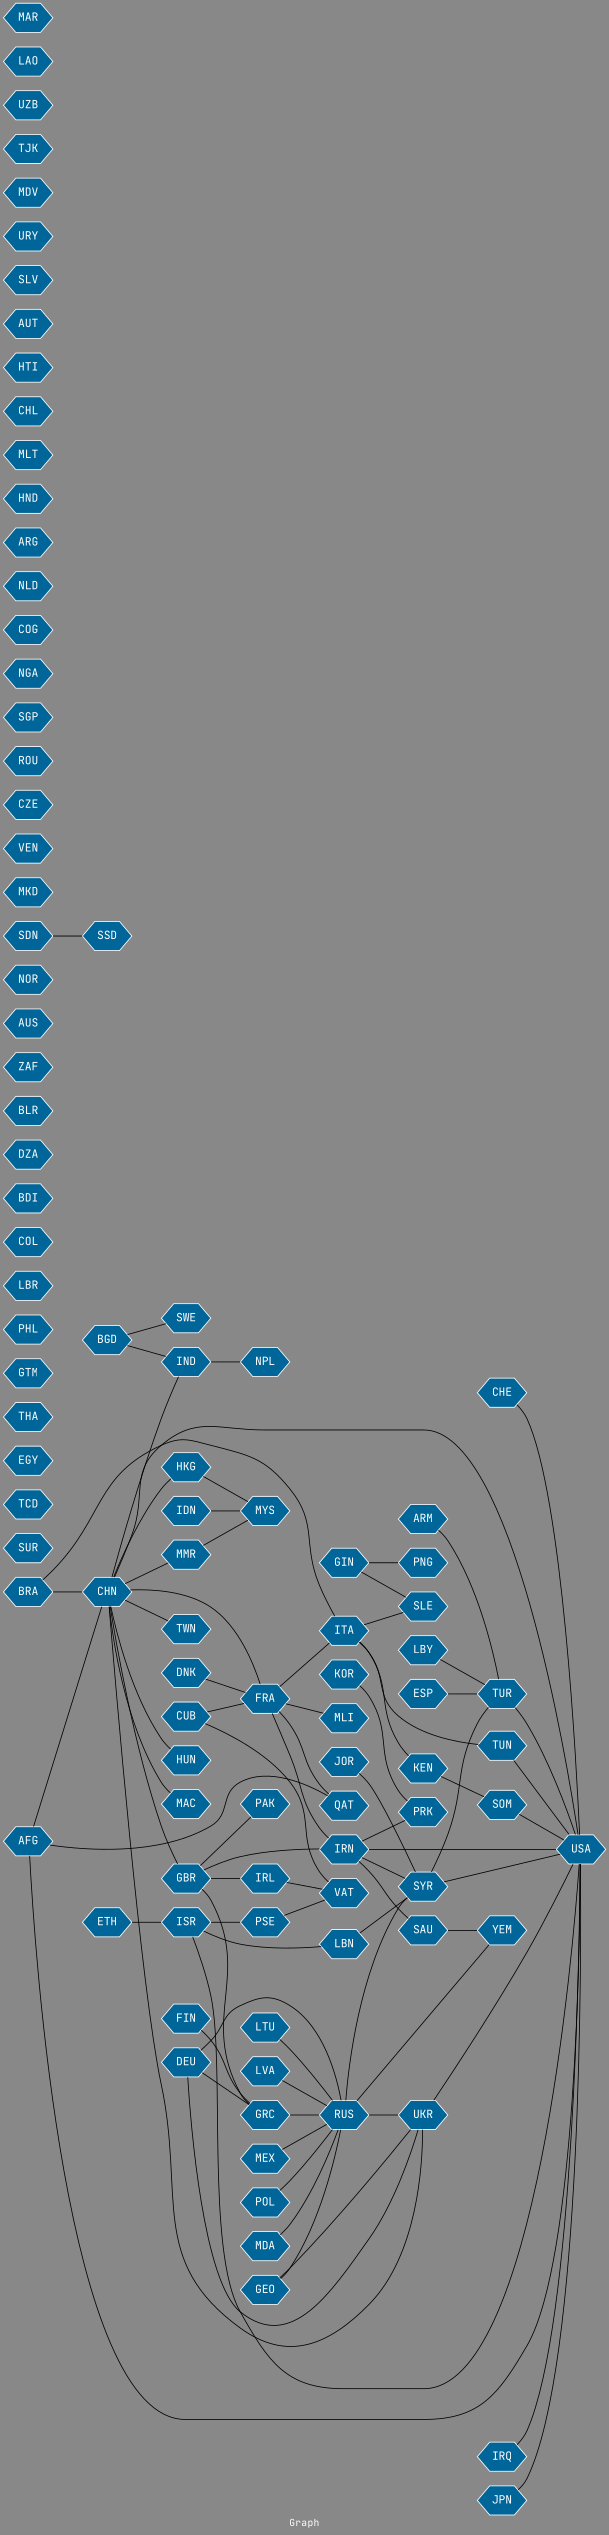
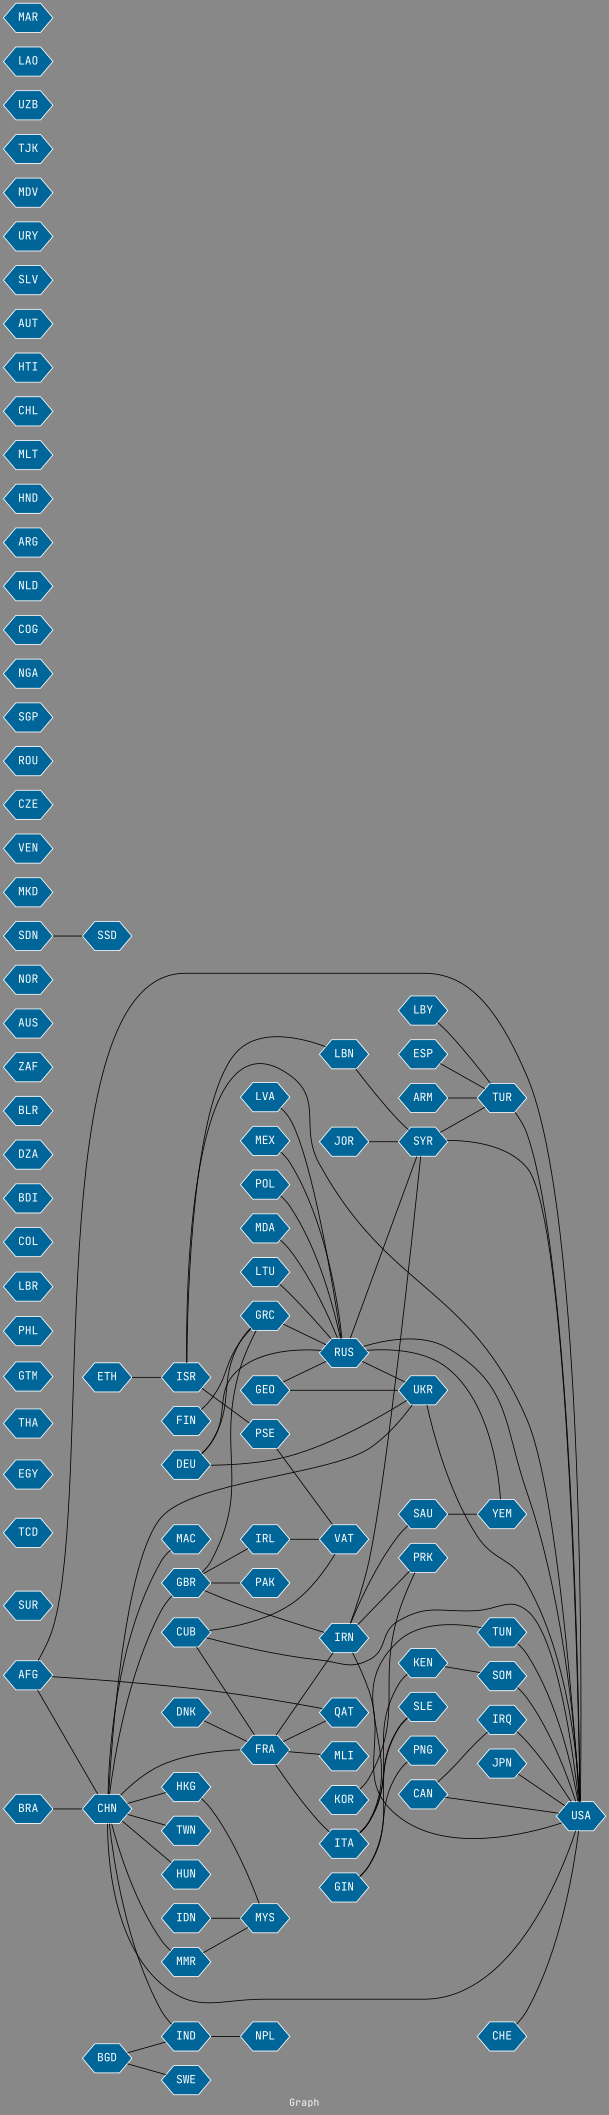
(209, 1445) -> none
none -> (535, 1520)
none -> (455, 1611)
none -> (423, 1794)
